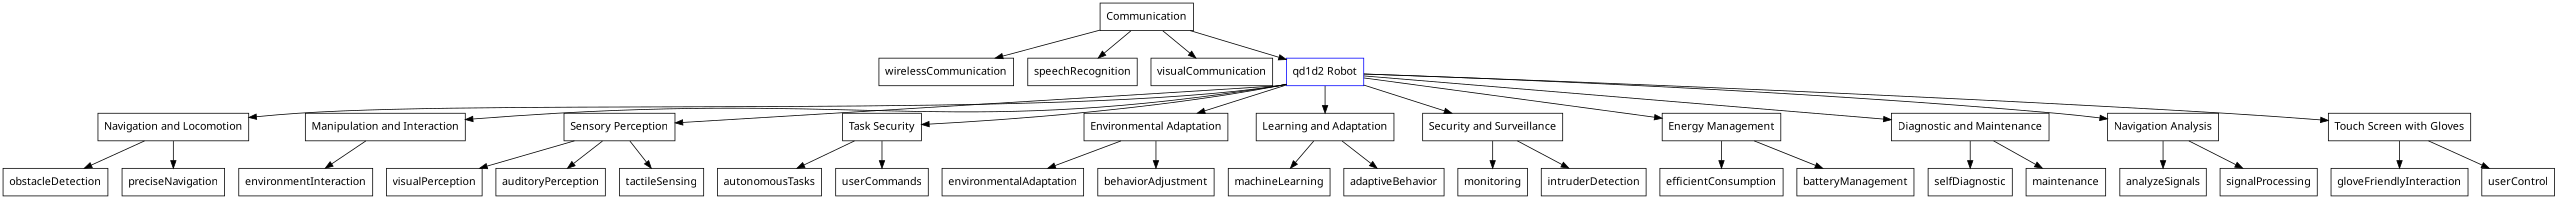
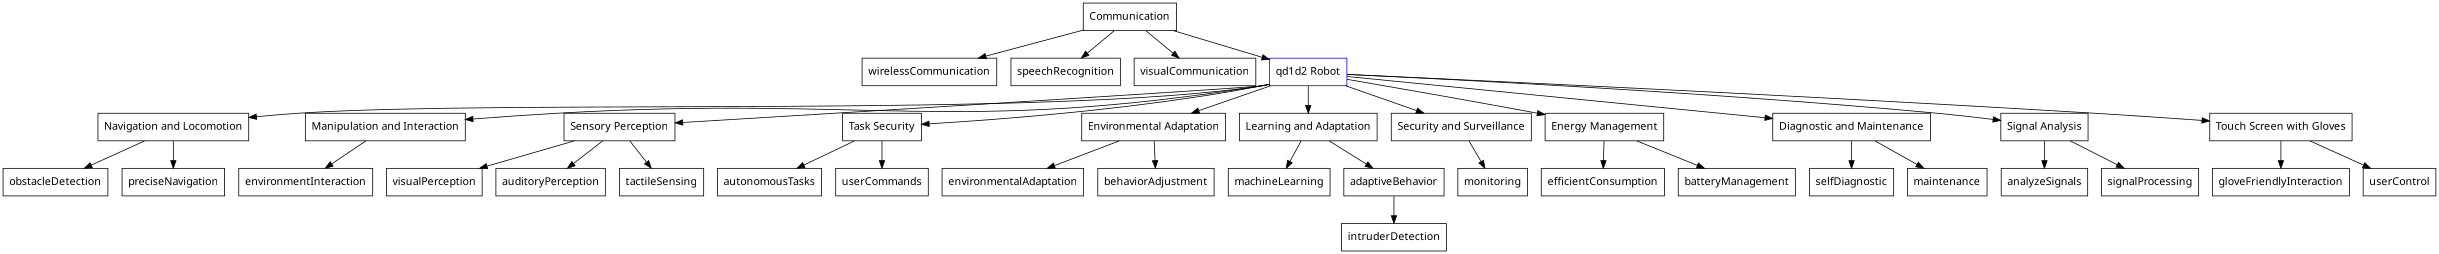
(2163, 127) -> (2044, 127)
(1540, 153) -> (1394, 206)
